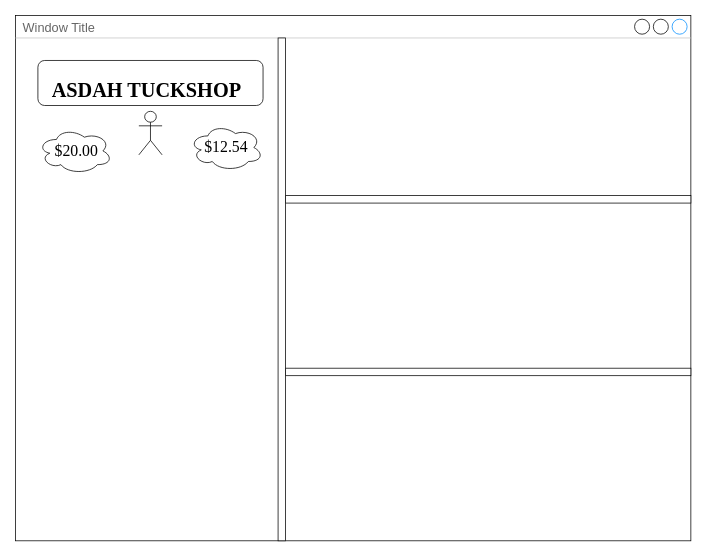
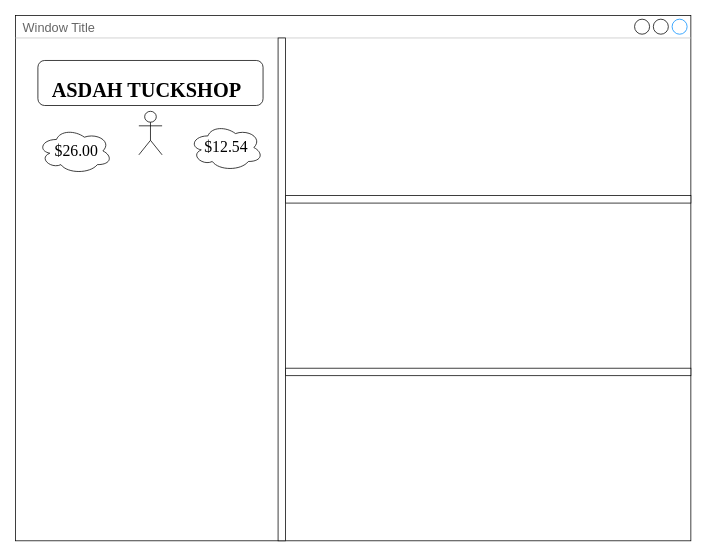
(77, 151) -> (77, 151)
